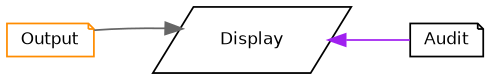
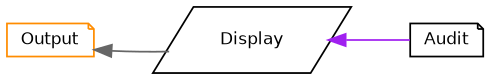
(130, 29) -> (141, 52)
